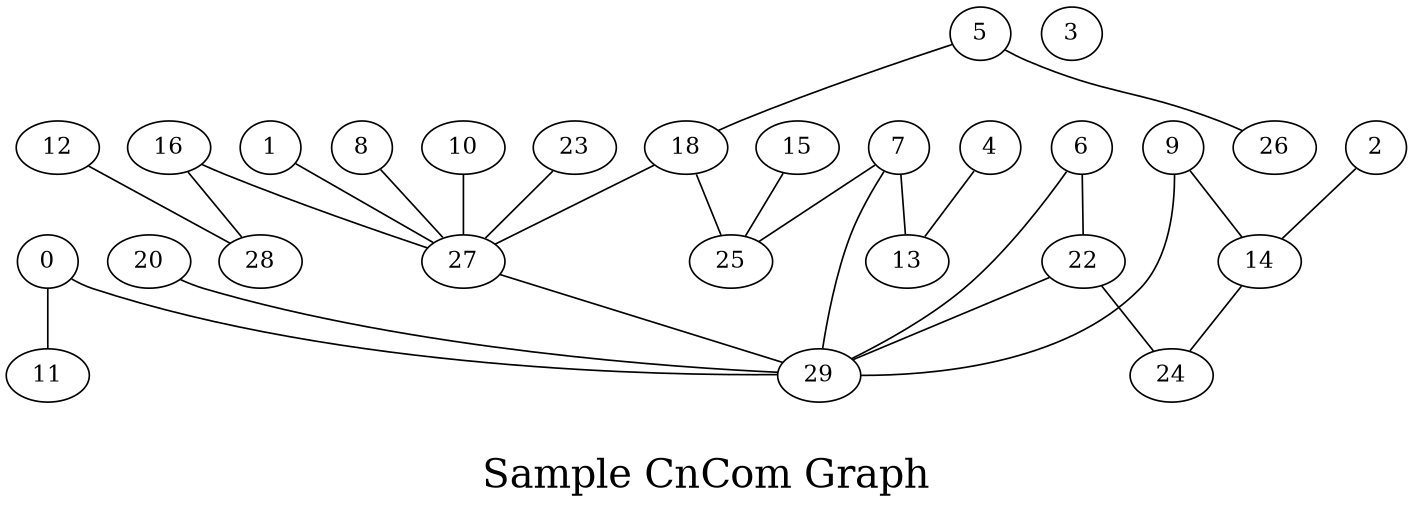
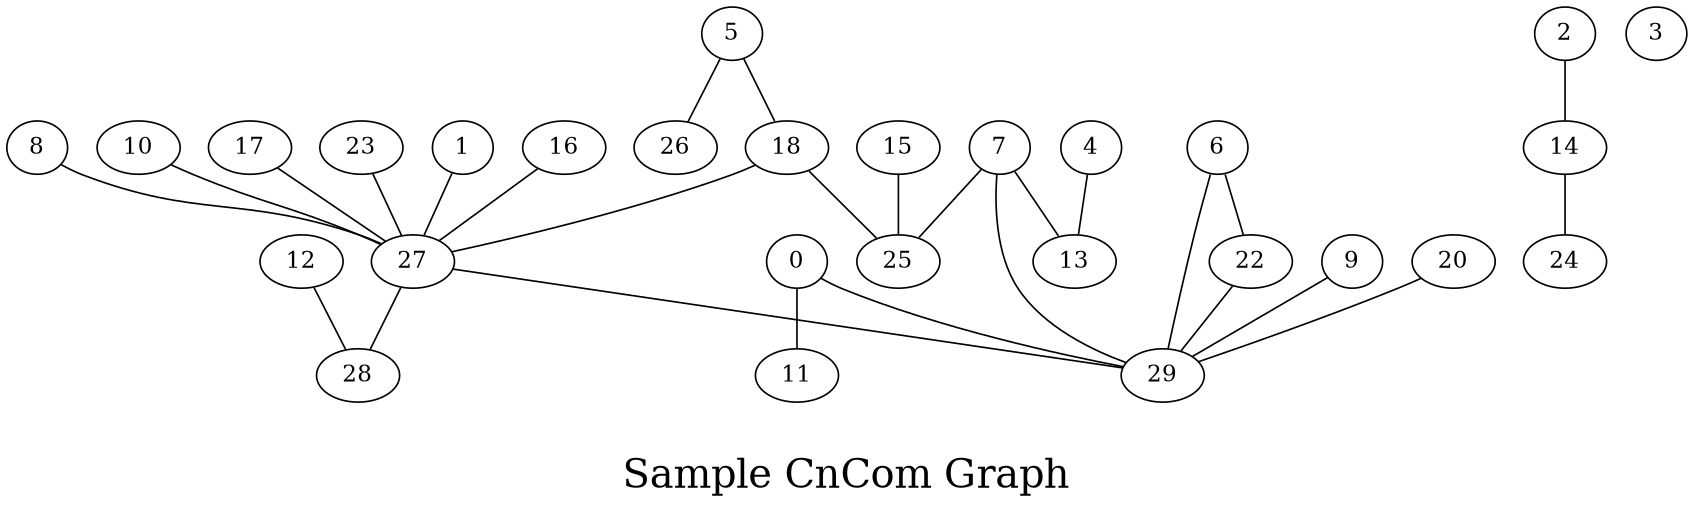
none -> (250, 148)
(1216, 204) -> none
(215, 205) -> (385, 319)
(1128, 319) -> none
